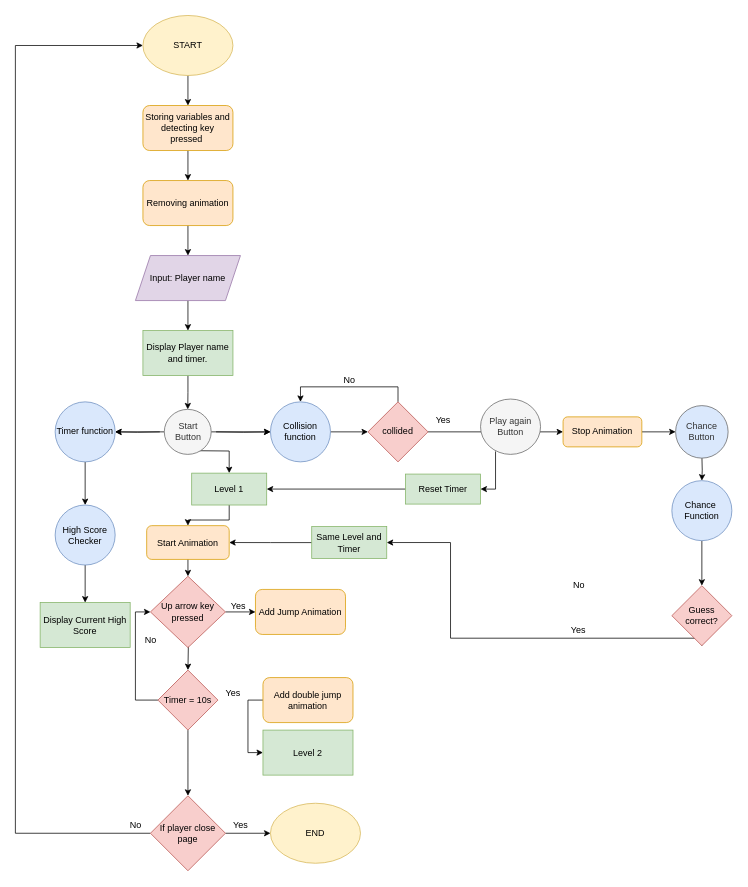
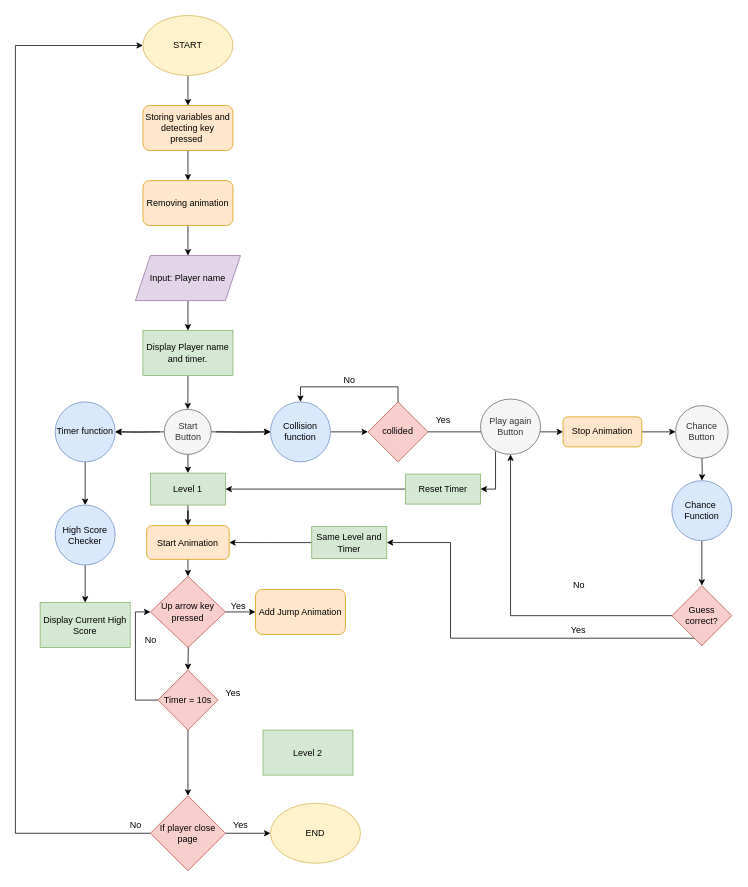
(702, 432) -> (702, 432)
(229, 489) -> (188, 489)
none -> (513, 615)
(308, 700) -> none
(252, 752) -> none
